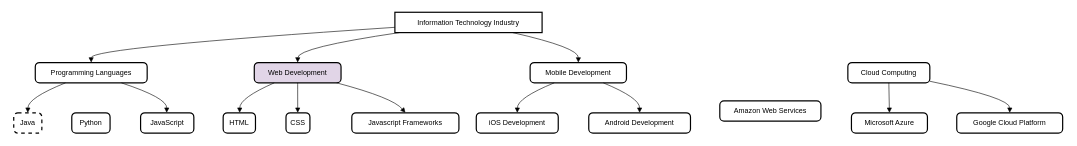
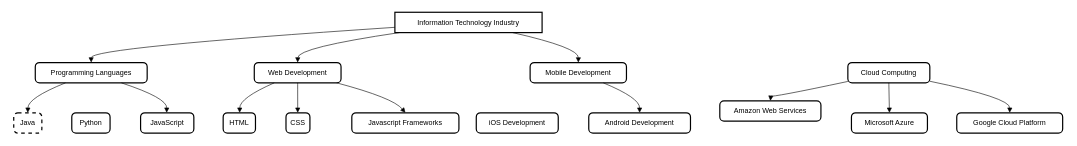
(297, 73) -> (297, 73)
none -> (809, 90)
(534, 93) -> none
